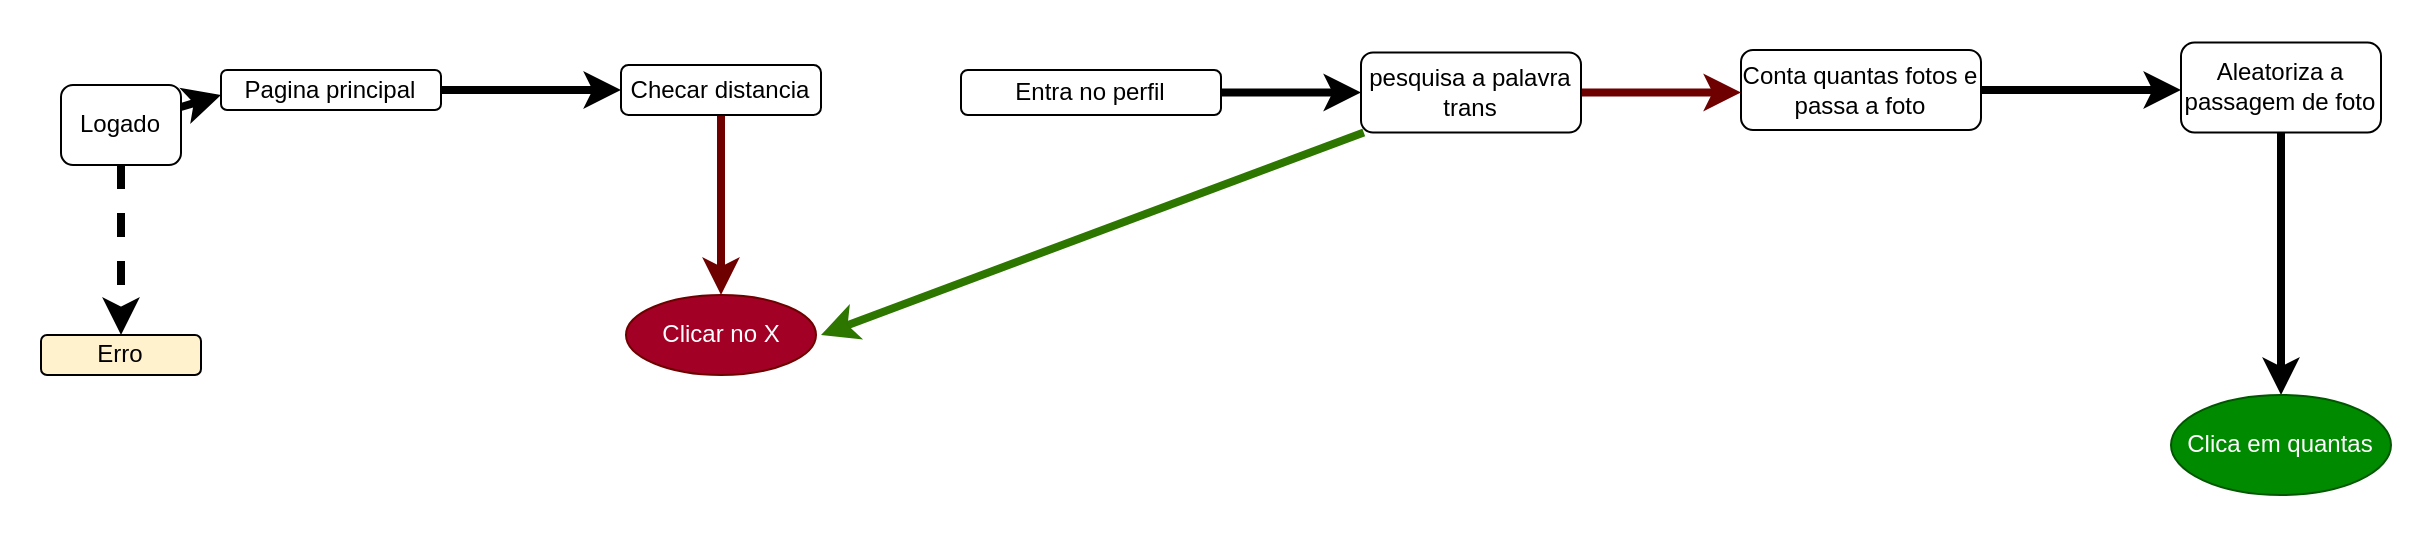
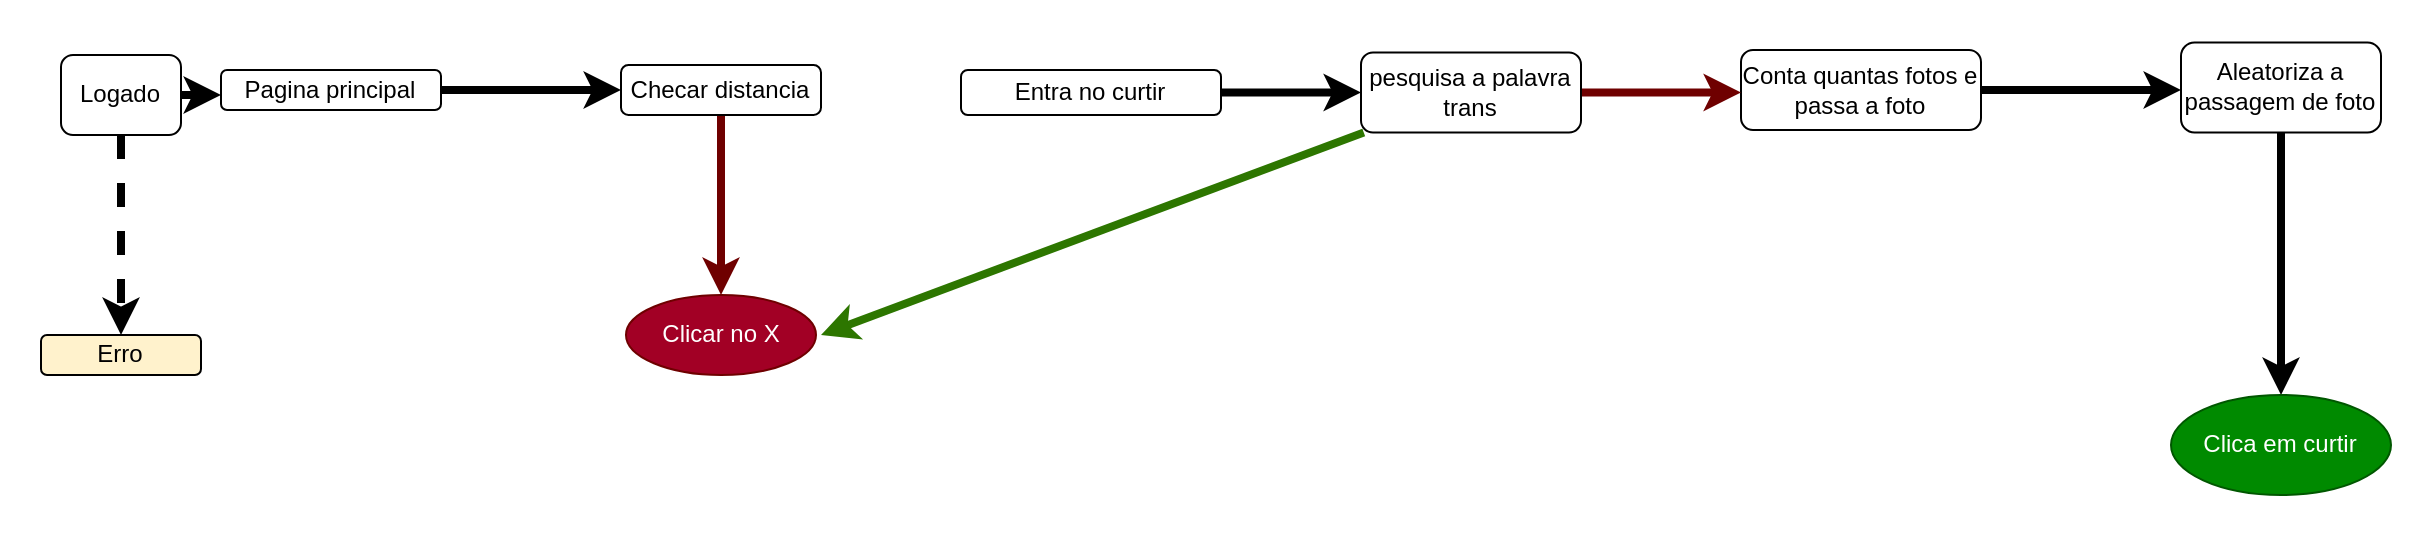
(1091, 93) -> (1091, 93)
(121, 125) -> (121, 95)
(2281, 445) -> (2281, 445)
